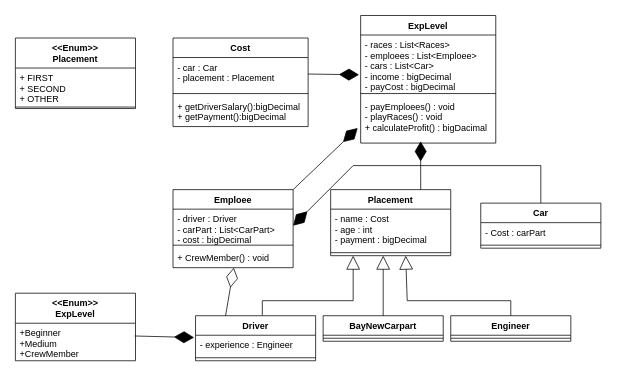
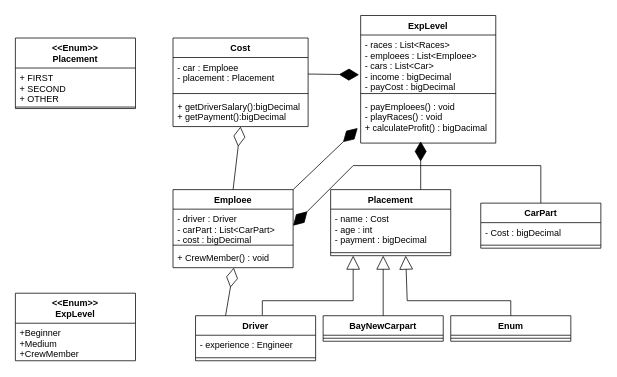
(200, 68) -> (209, 68)
none -> (235, 168)
(540, 213) -> (540, 213)
(520, 233) -> (524, 233)
(510, 326) -> (510, 326)
(157, 336) -> none
